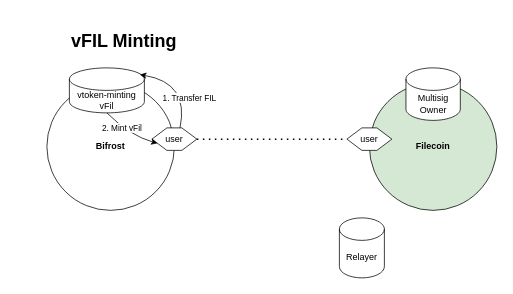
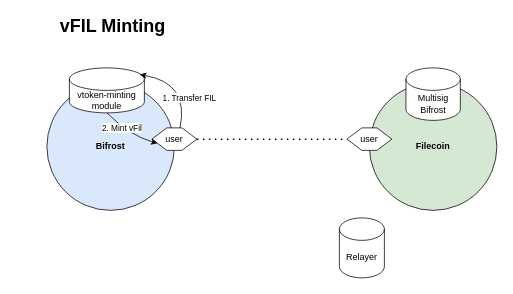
(124, 42) -> (113, 27)
(107, 100) -> (107, 100)
(434, 104) -> (434, 104)
(111, 147) -> (111, 147)
